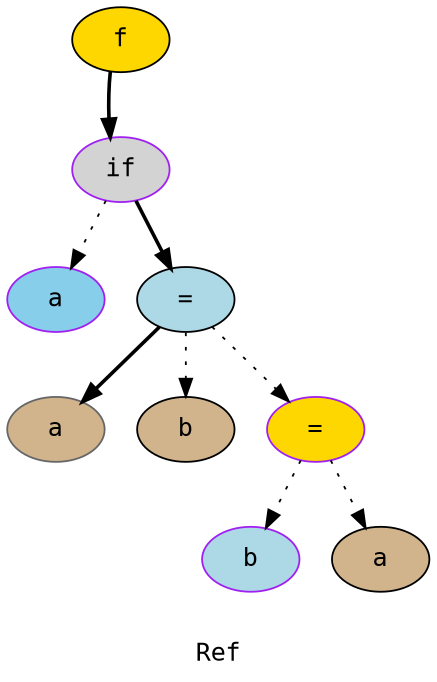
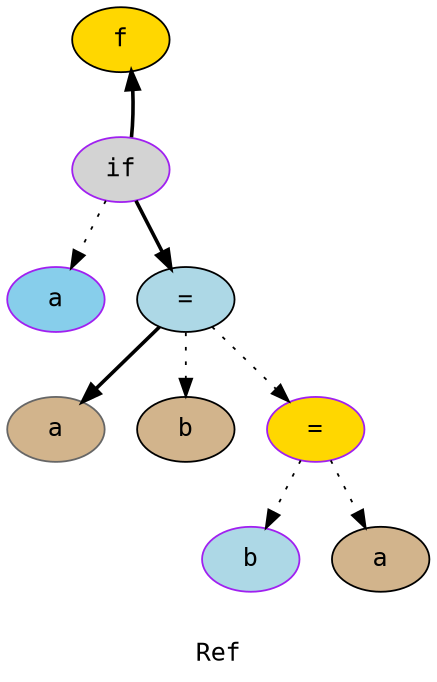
(109, 95) -> (133, 114)
